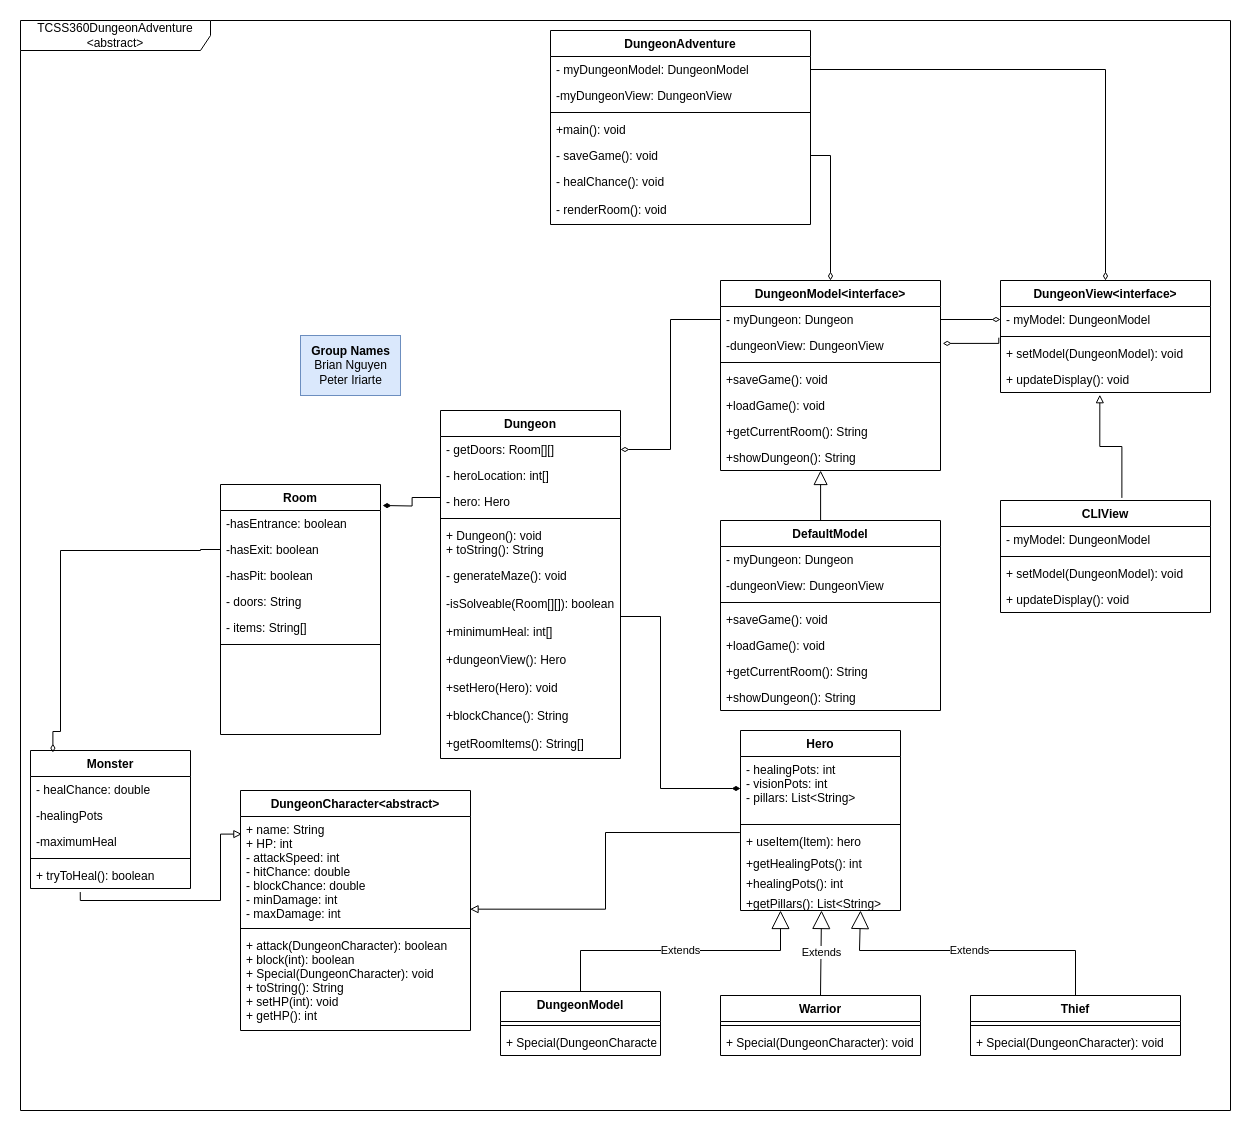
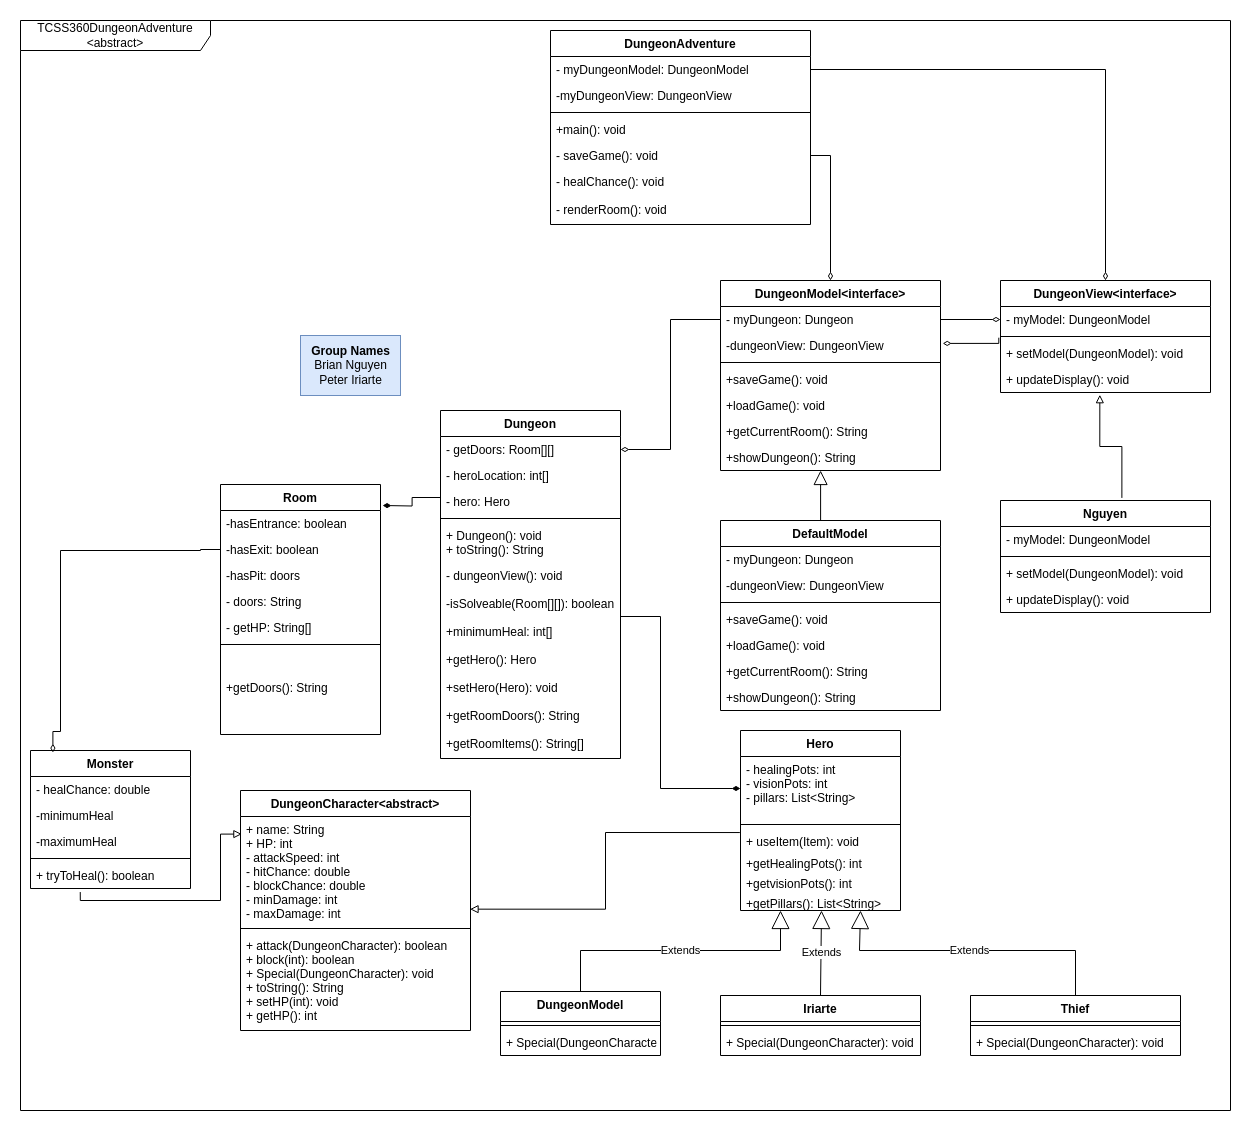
(1105, 514) -> (1105, 514)
(274, 576) -> (268, 576)
(514, 576) -> (509, 576)
(275, 628) -> (277, 628)
(509, 660) -> (497, 660)
none -> (301, 688)
(514, 716) -> (519, 716)
(73, 816) -> (72, 816)
(812, 842) -> (810, 842)
(802, 884) -> (809, 884)
(820, 1009) -> (820, 1009)
